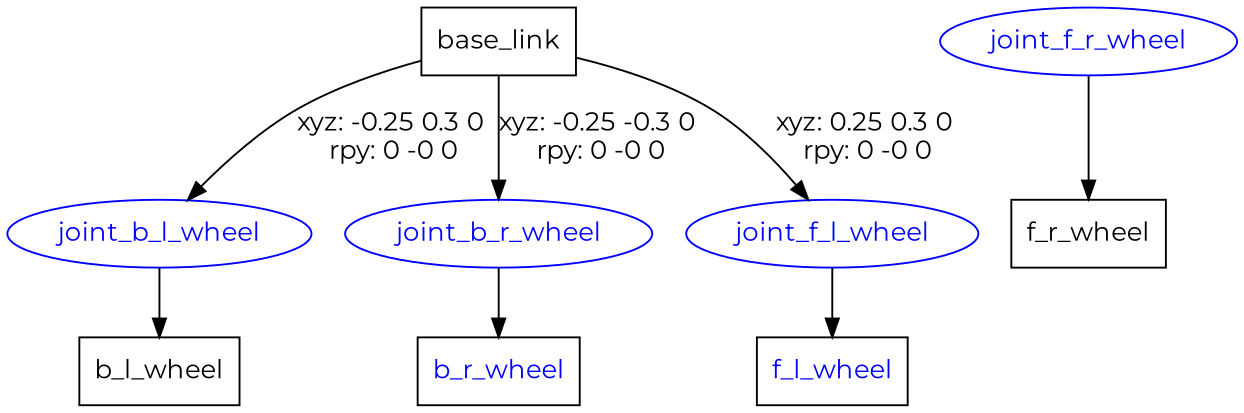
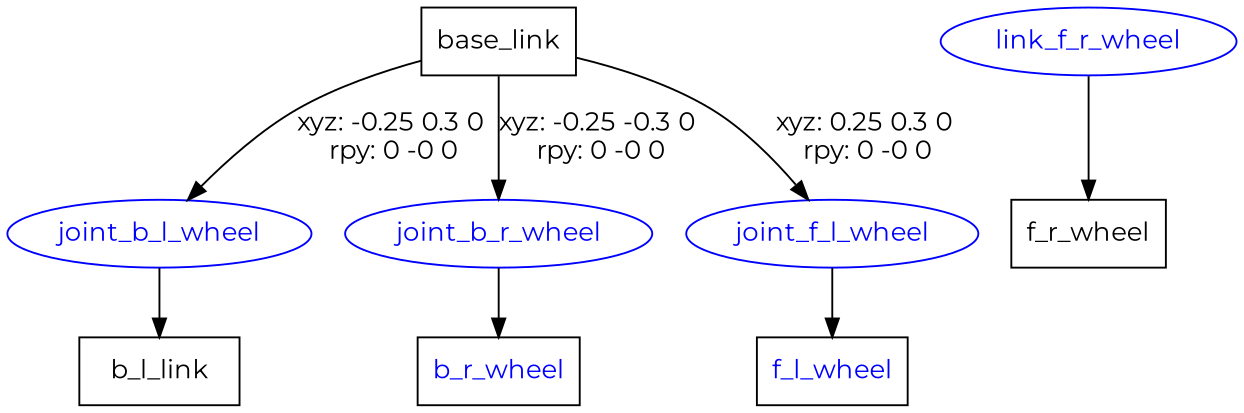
(1089, 41) -> (1089, 41)
(159, 371) -> (159, 371)
